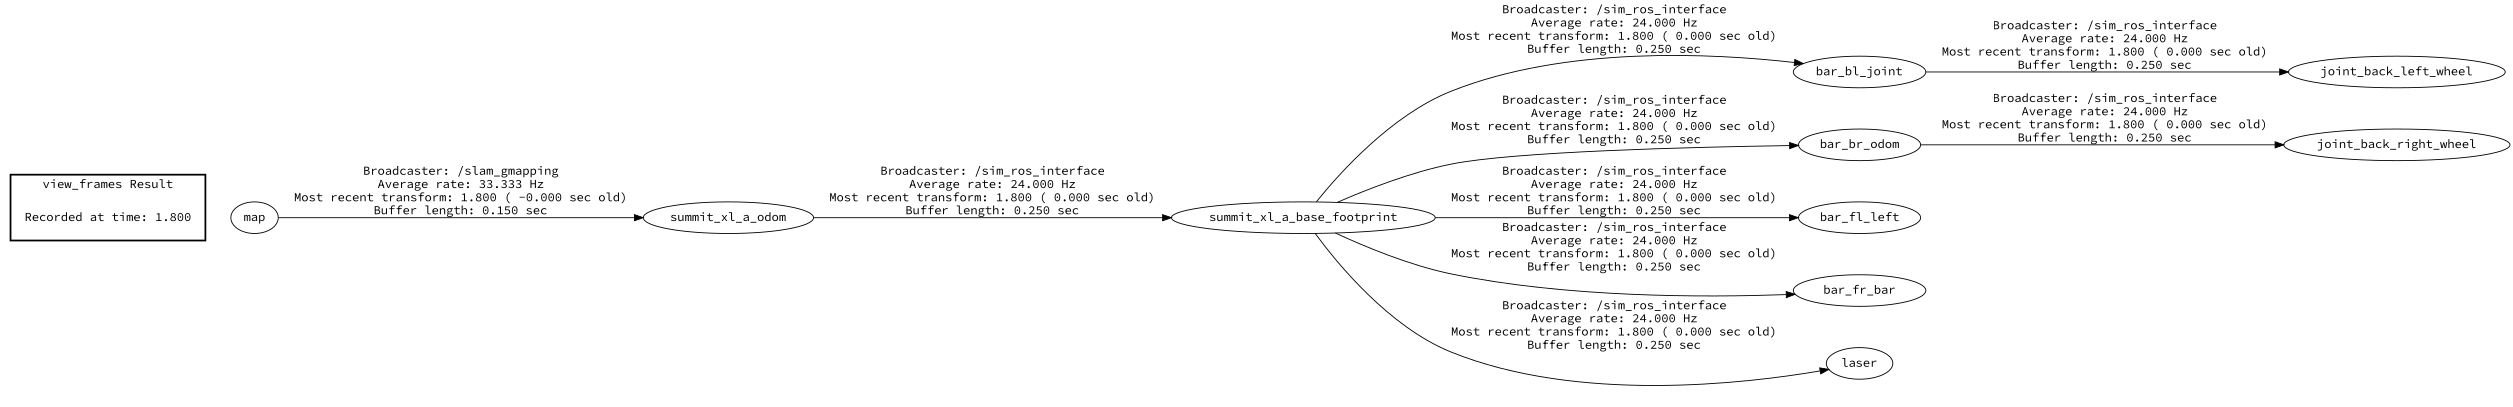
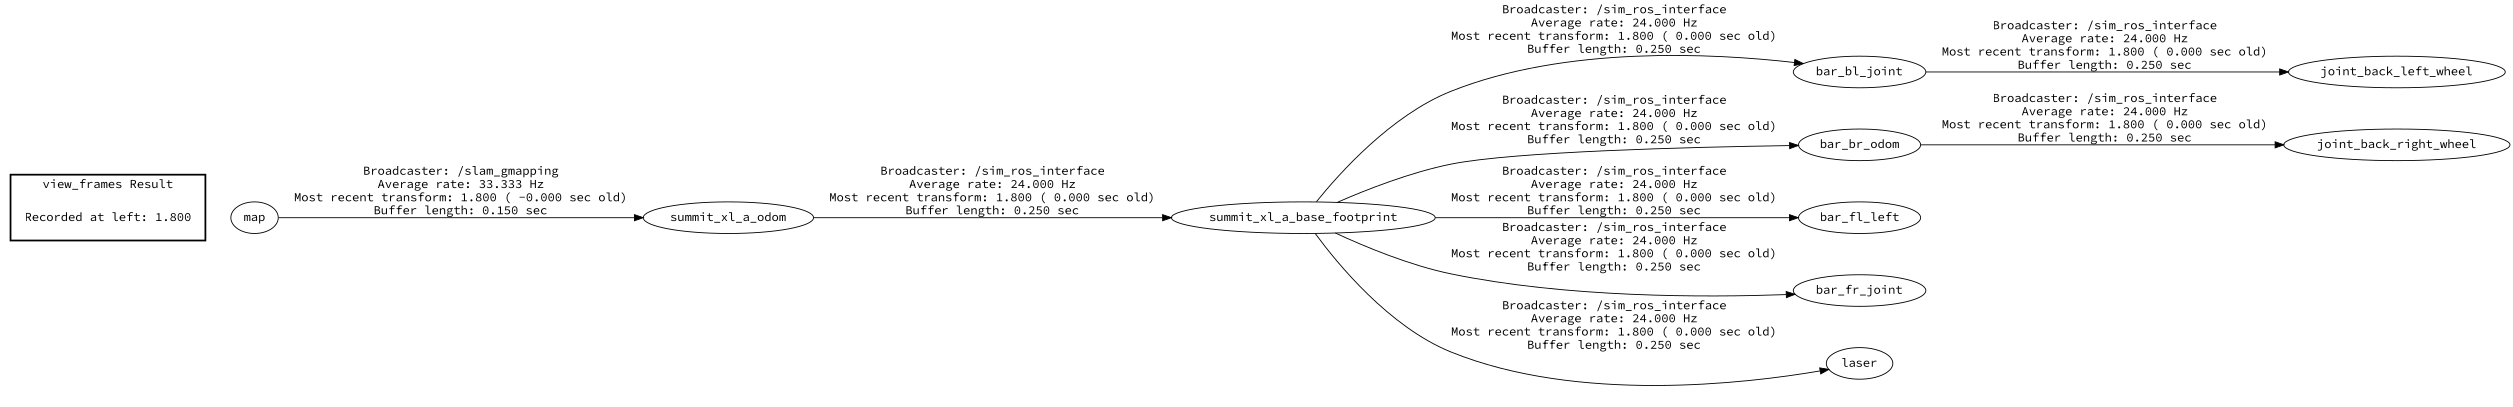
(108, 218) -> (108, 218)
(1860, 291) -> (1860, 291)
